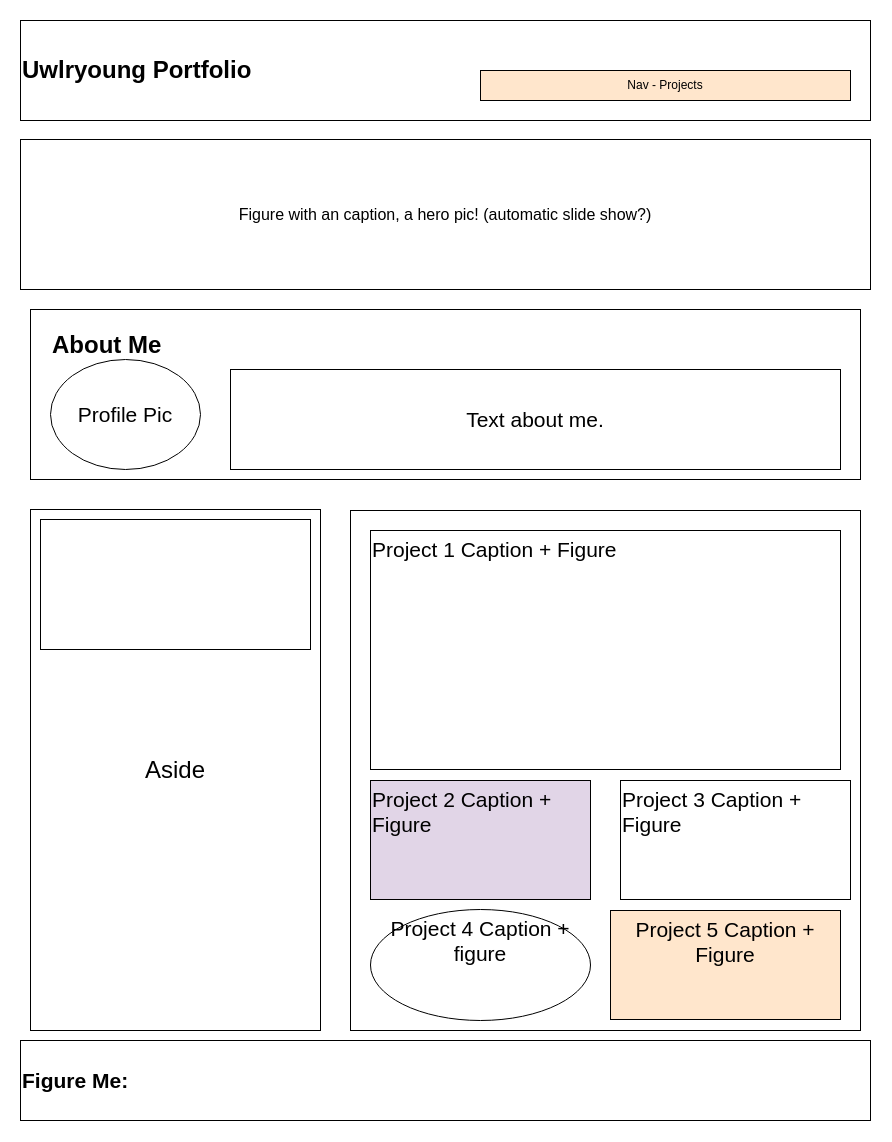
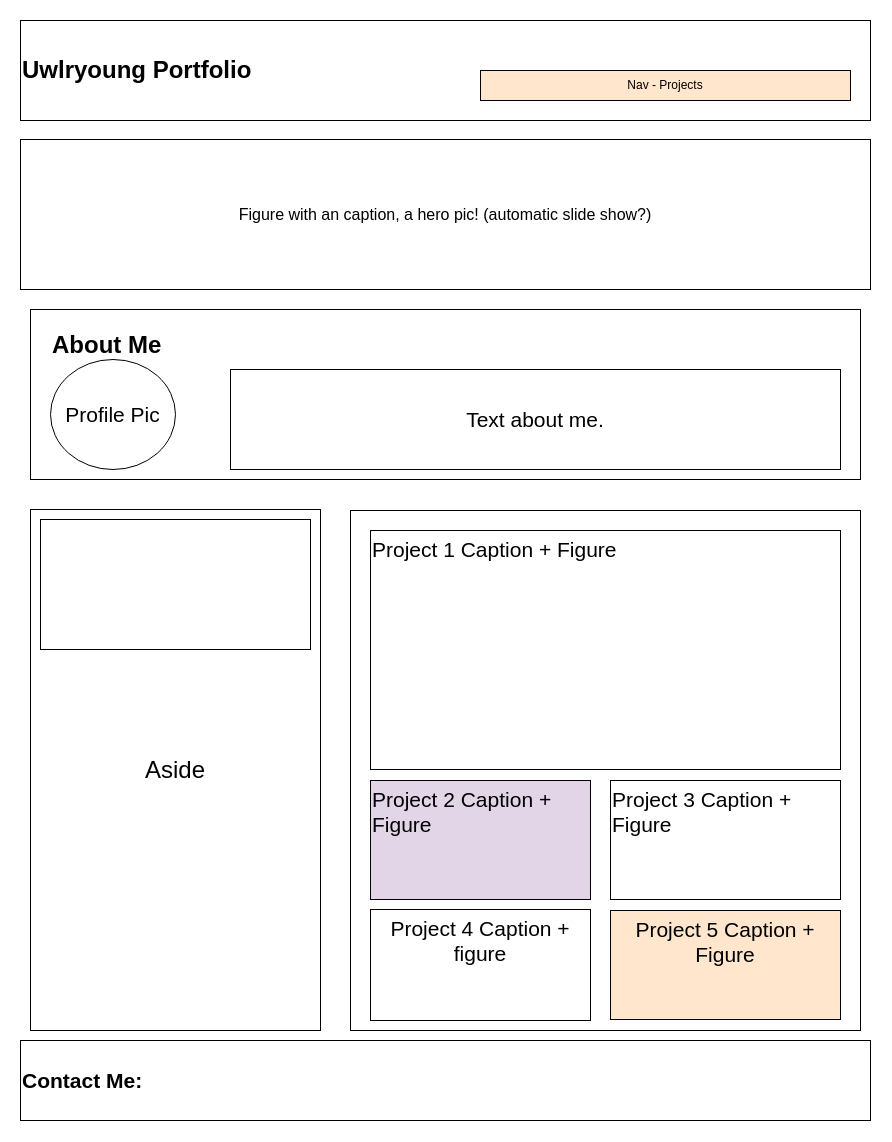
(126, 415) -> (113, 415)
(736, 840) -> (726, 840)
(481, 965) -> (481, 965)
(51, 1081) -> (56, 1081)
